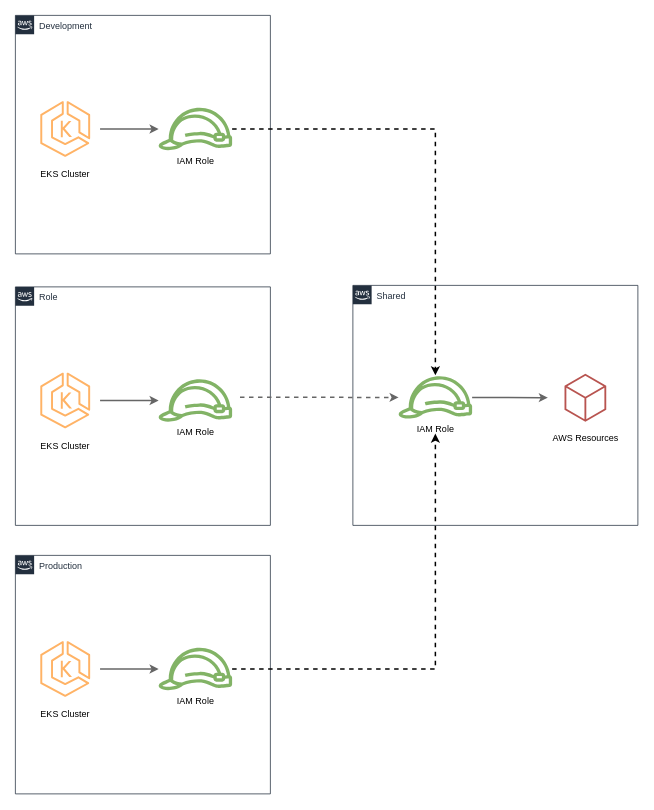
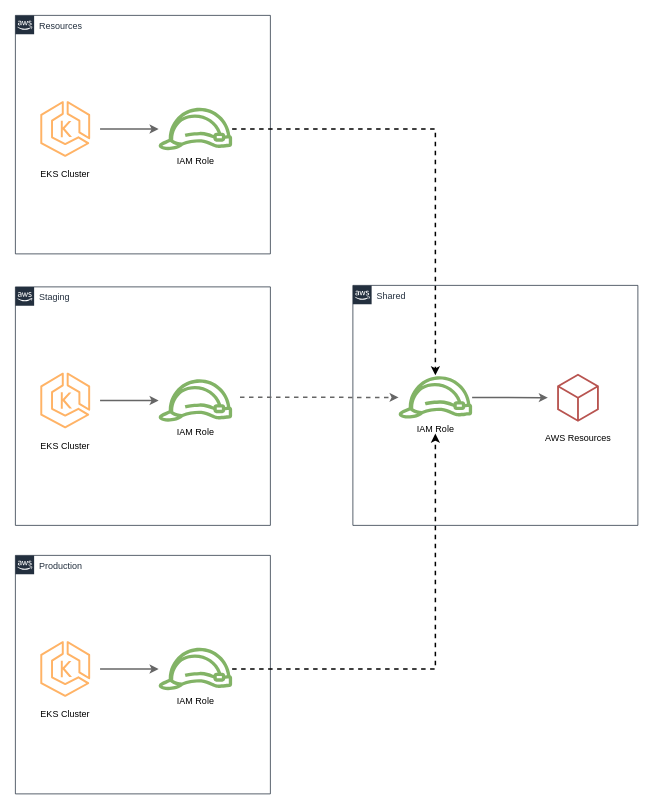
(66, 26) -> (62, 26)
(48, 298) -> (56, 298)
(585, 398) -> (578, 398)
